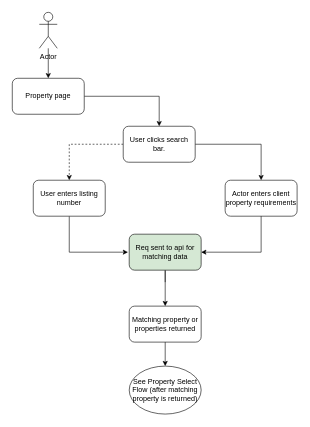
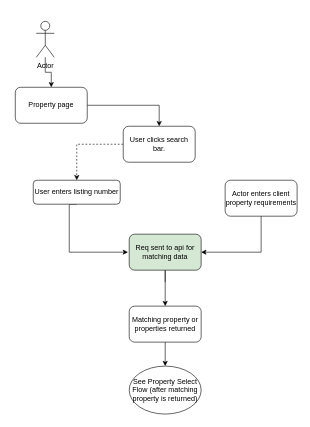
(48, 30) -> (45, 39)
(48, 96) -> (51, 105)
(260, 144) -> none
(69, 198) -> (77, 192)
